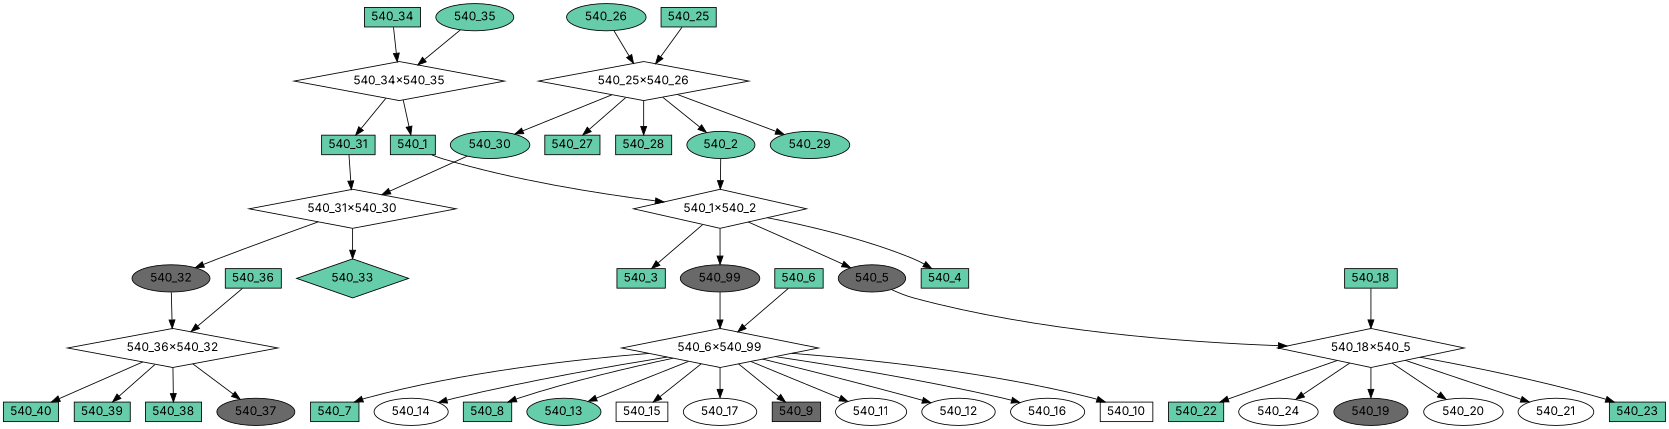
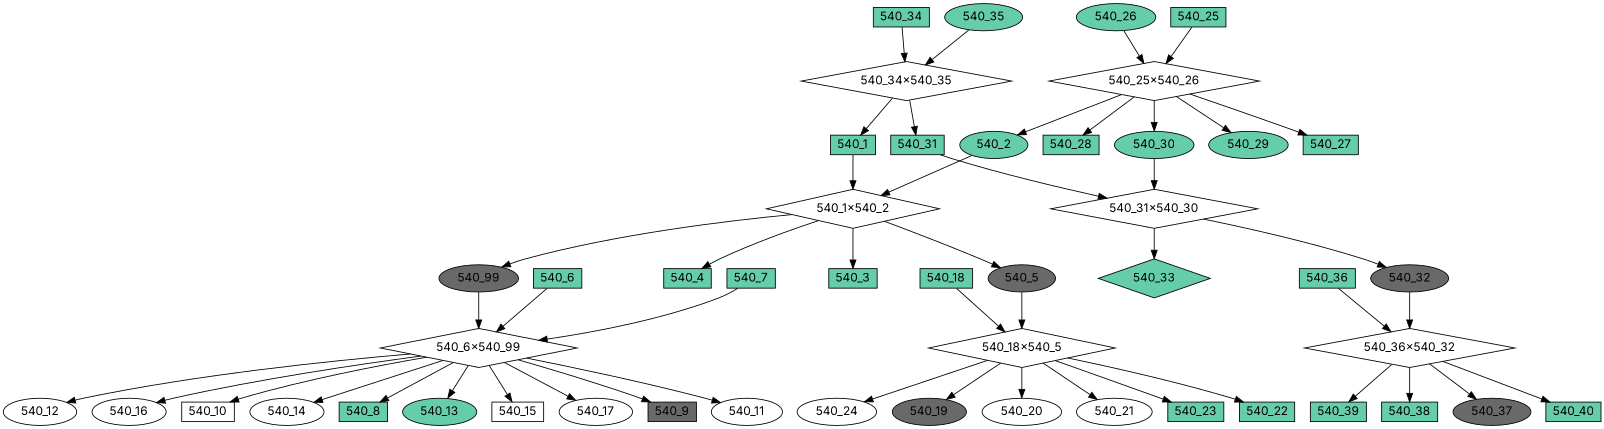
(505, 370) -> (645, 320)
